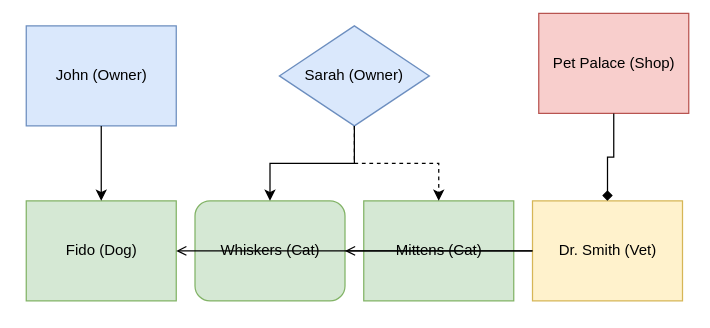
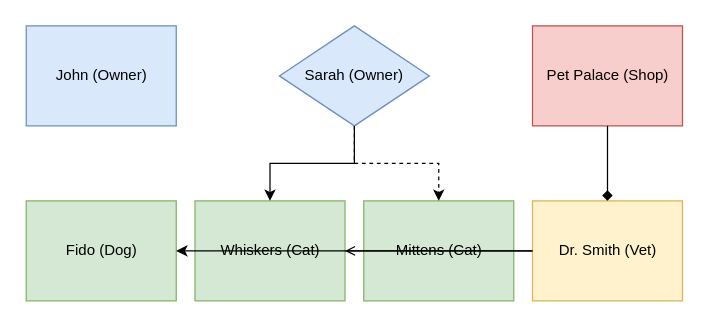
(614, 63) -> (608, 76)
(101, 159) -> none
(184, 251) -> (186, 251)
(270, 251) -> (270, 251)
